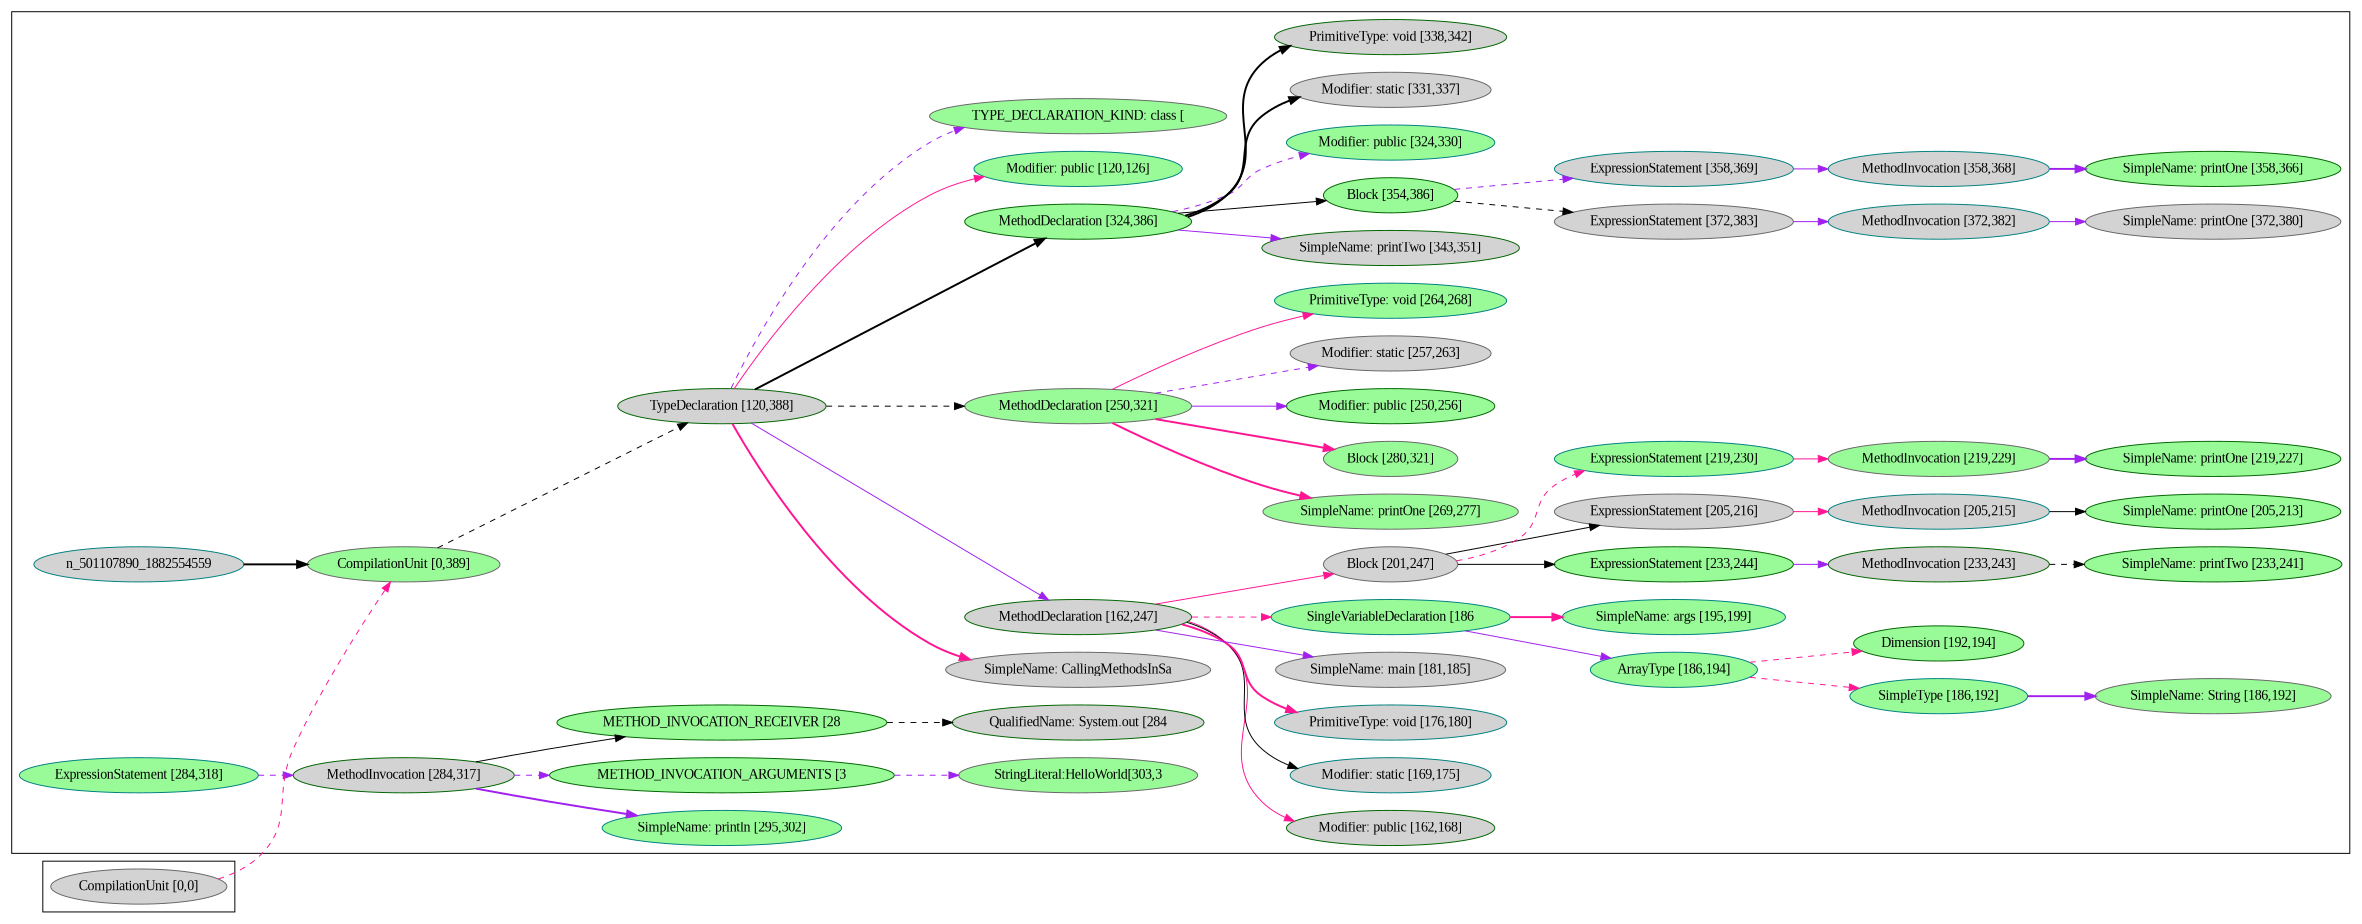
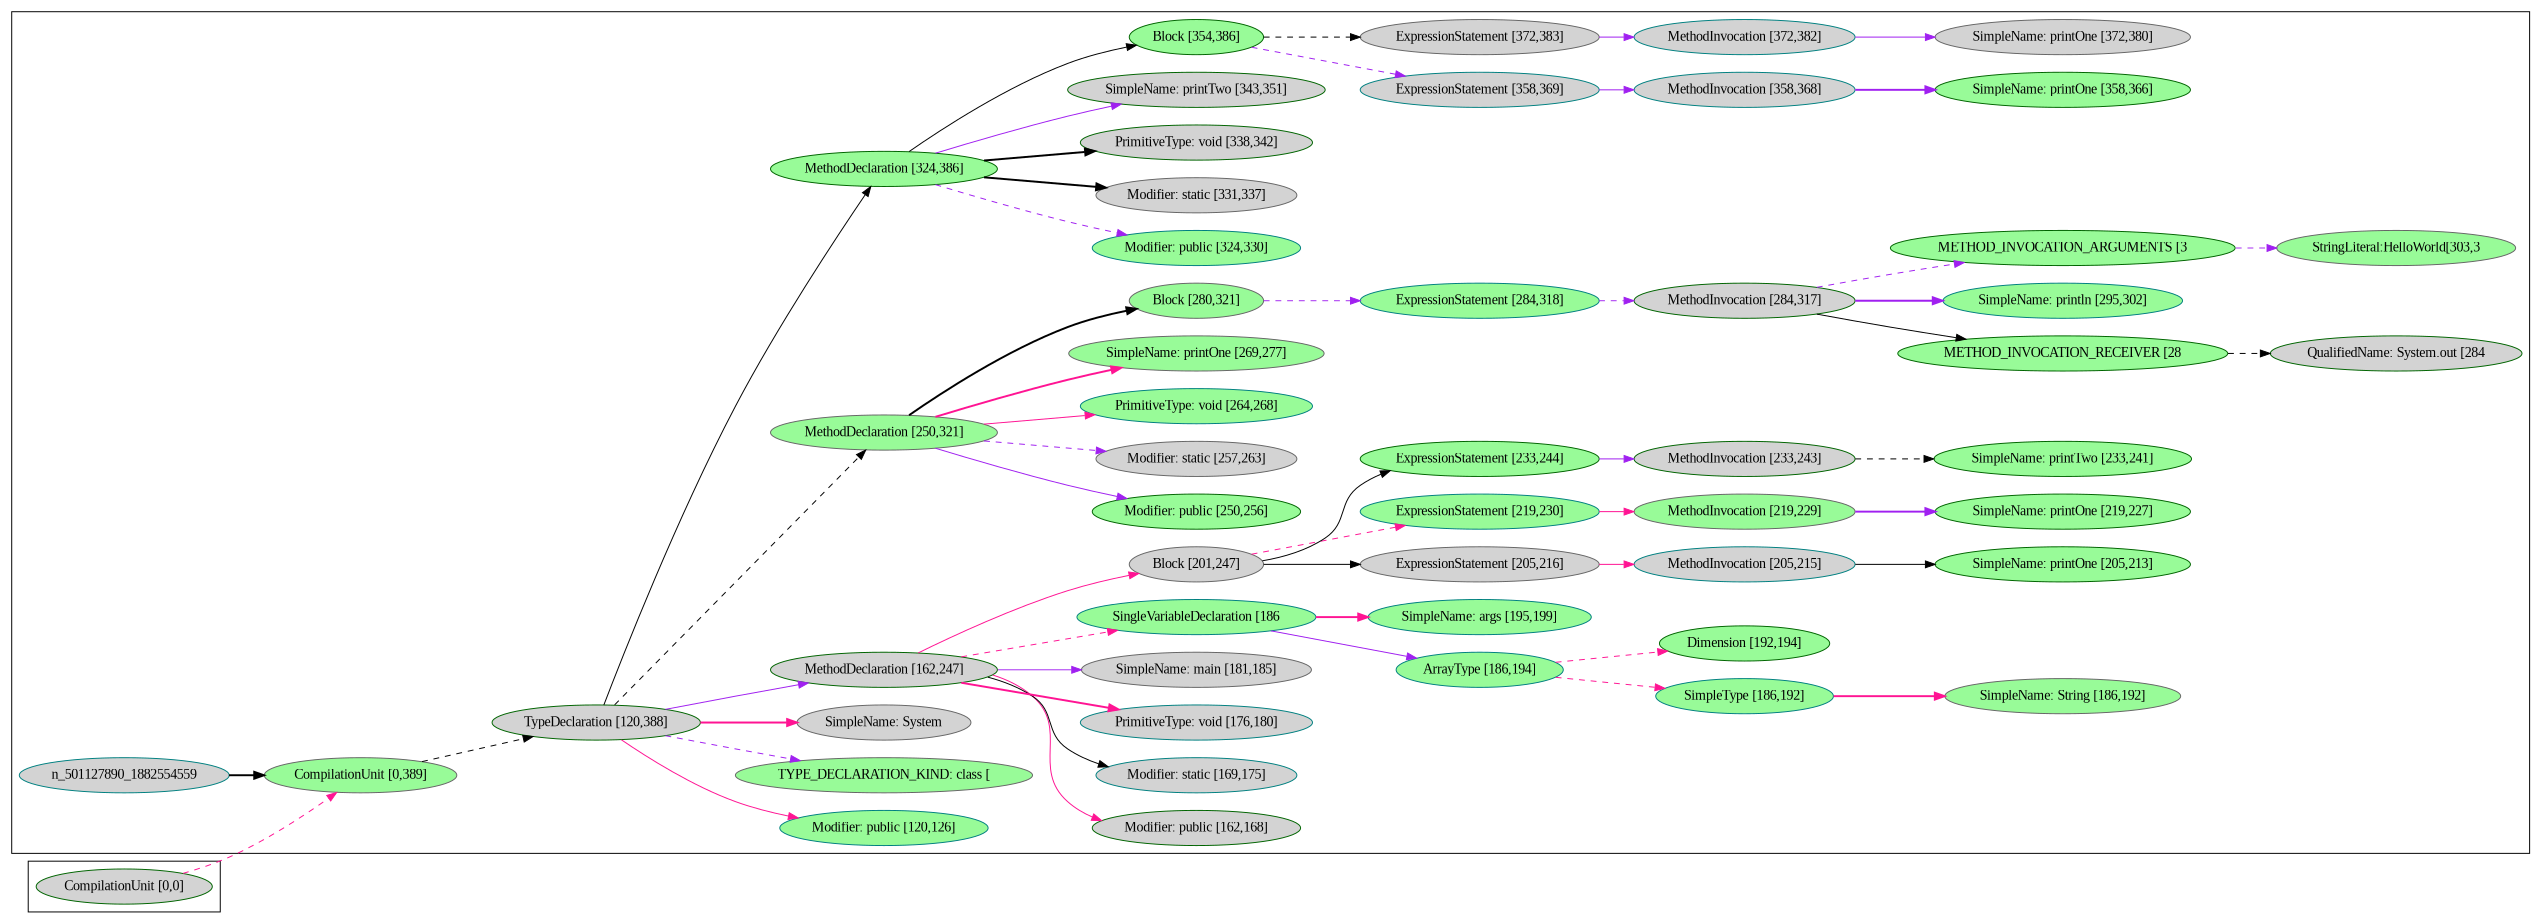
none -> (1307, 301)
(895, 316) -> (718, 441)
(1240, 433) -> (1013, 352)
(139, 564) -> (124, 775)
(1078, 670) -> (884, 723)
(2057, 696) -> (1884, 696)
(139, 887) -> (124, 887)
